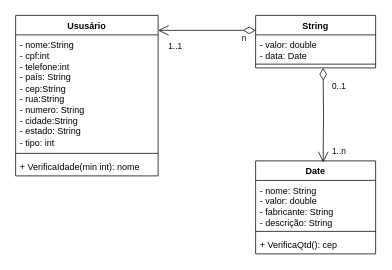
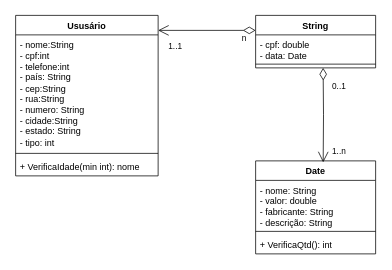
(292, 51) -> (288, 51)
(304, 245) -> (303, 245)
